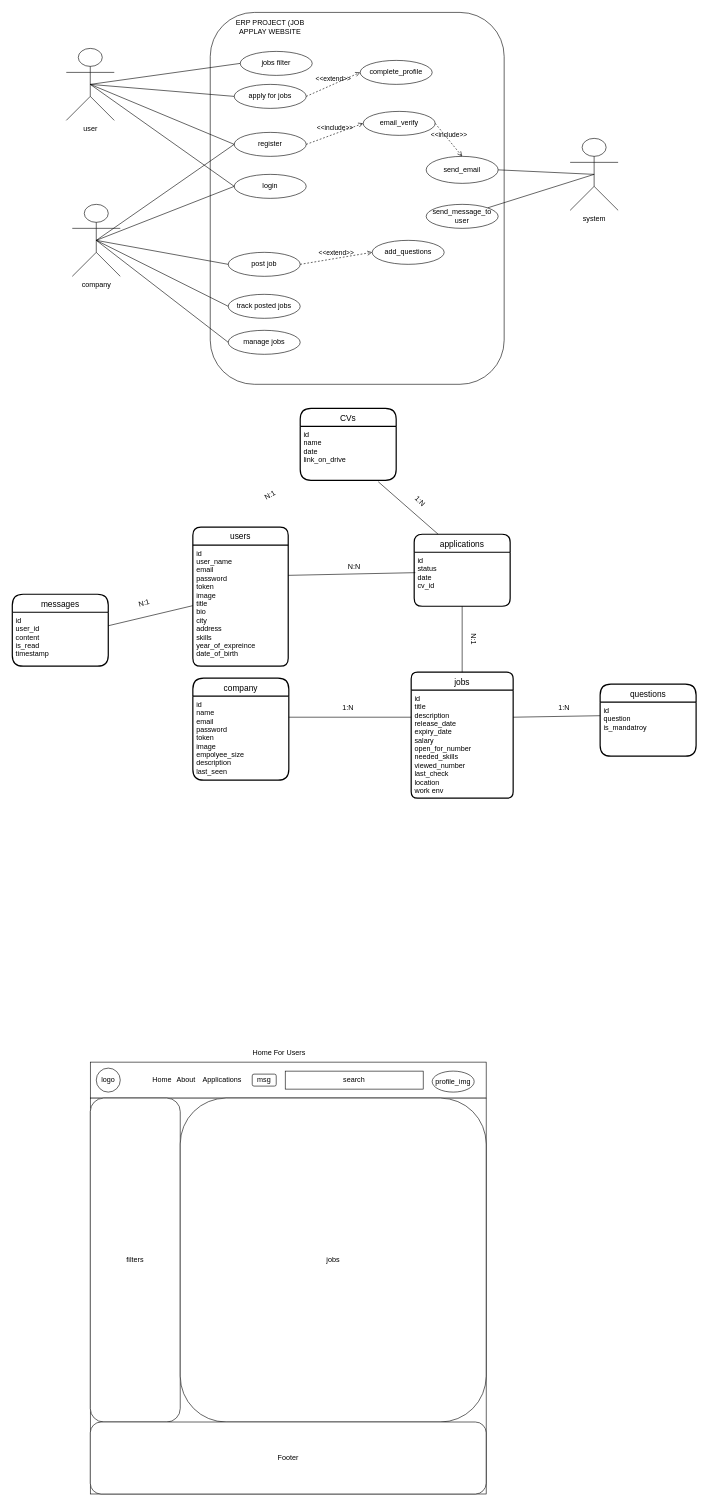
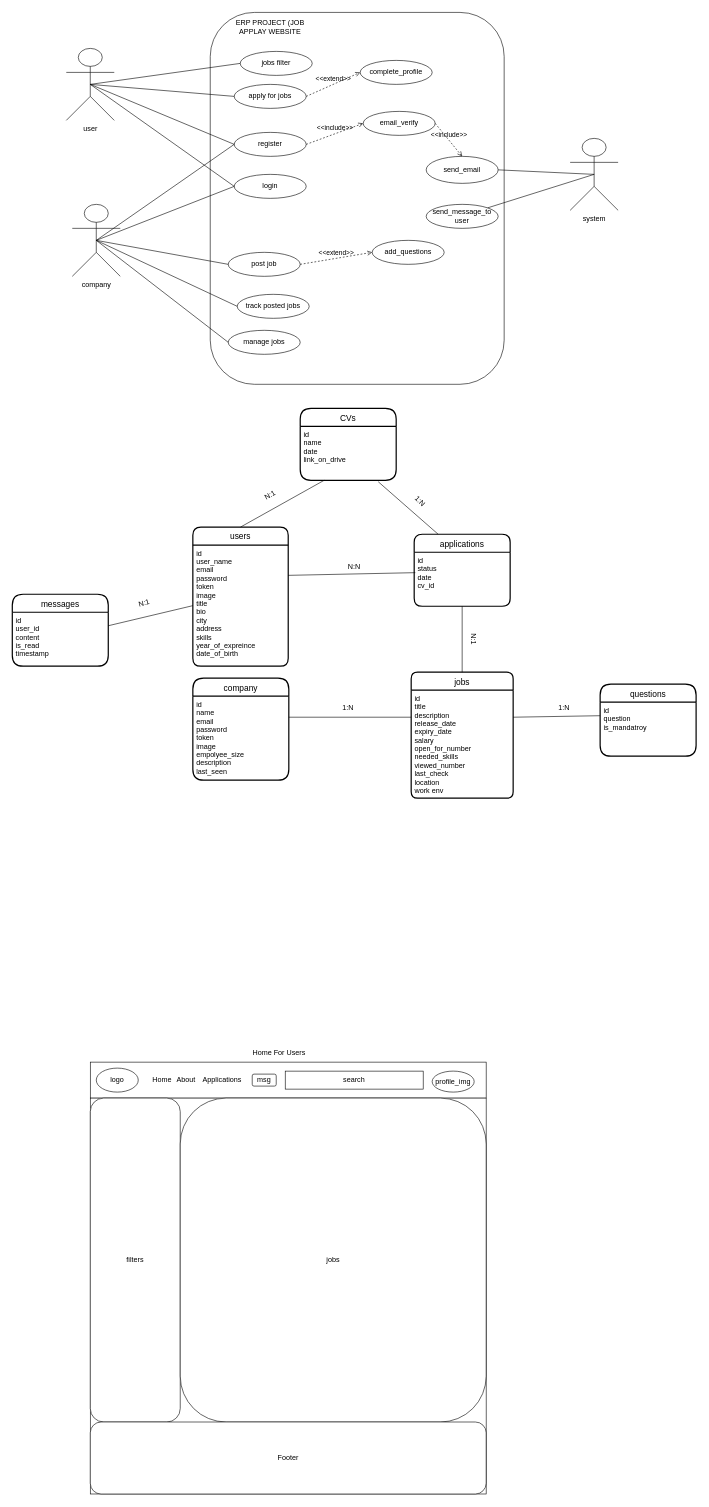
(264, 306) -> (273, 306)
none -> (281, 504)
(108, 1080) -> (117, 1080)
